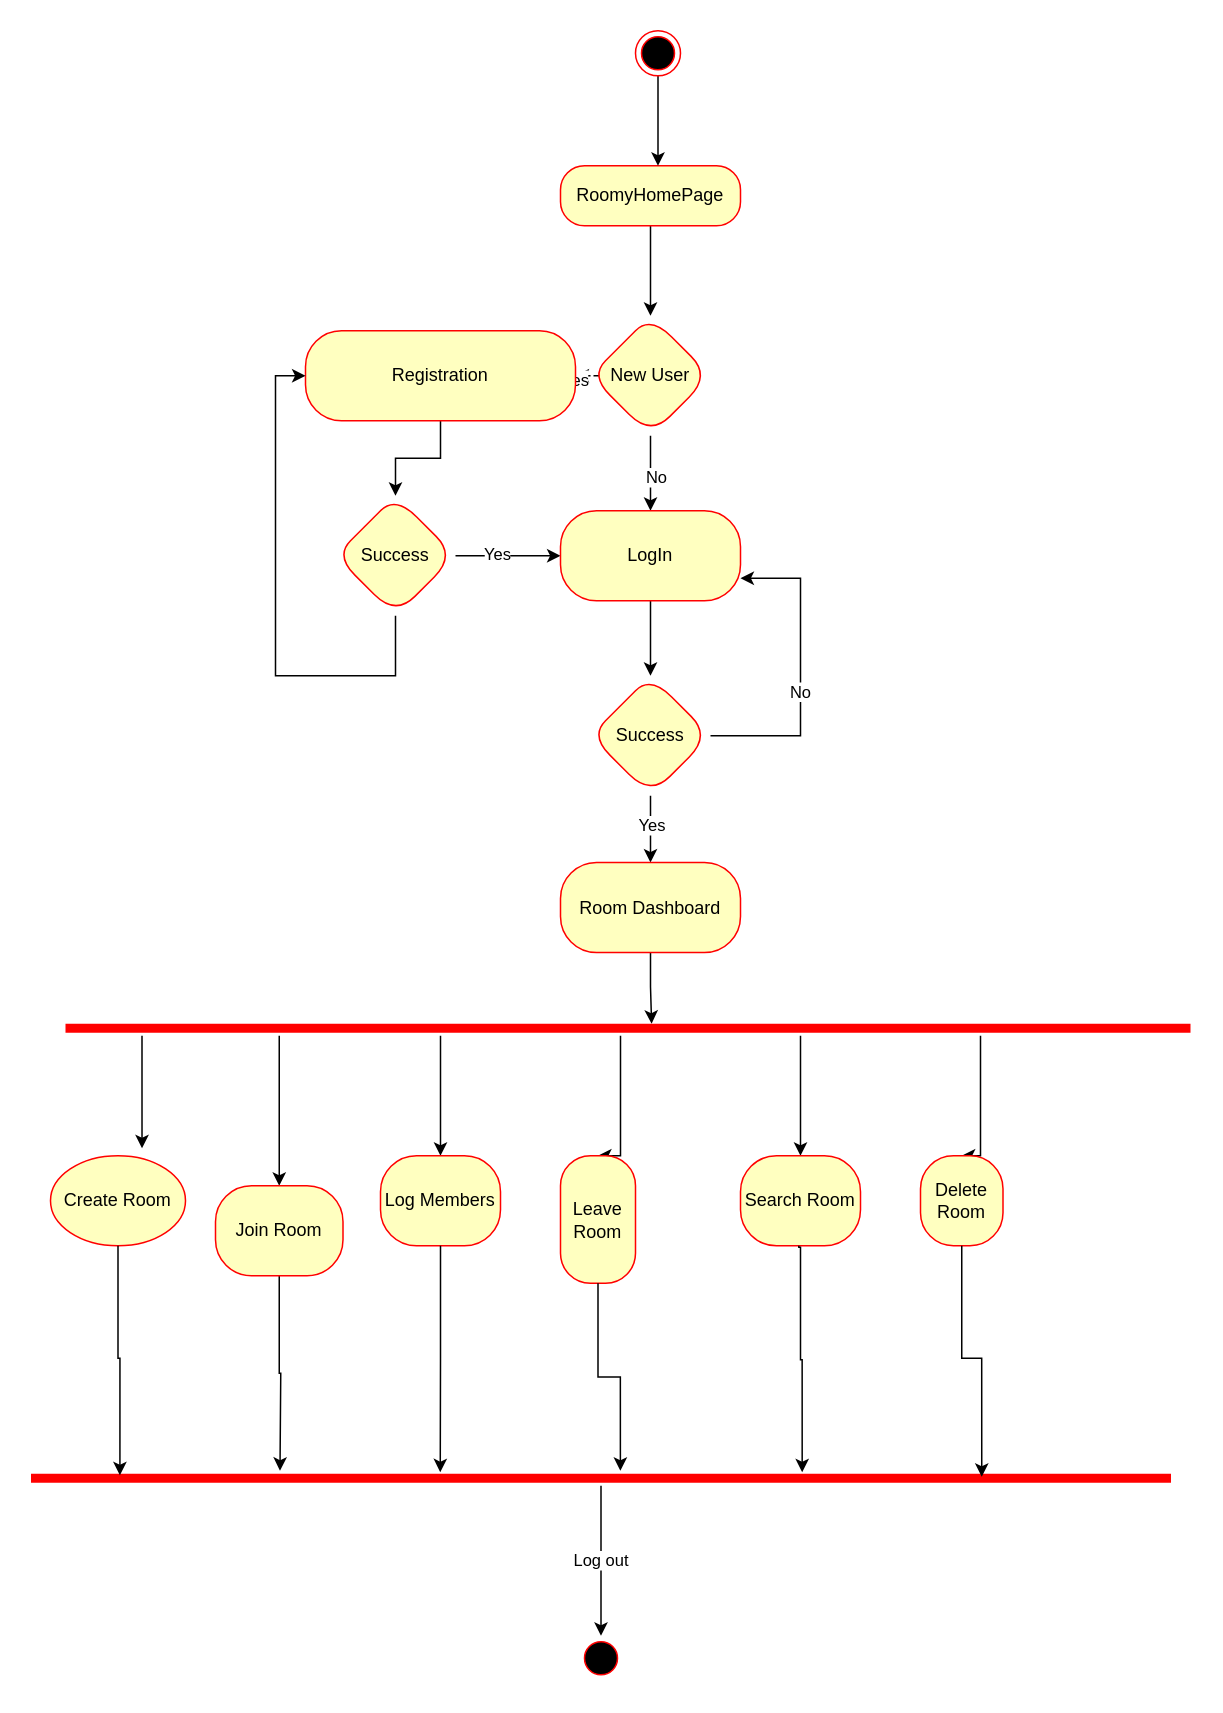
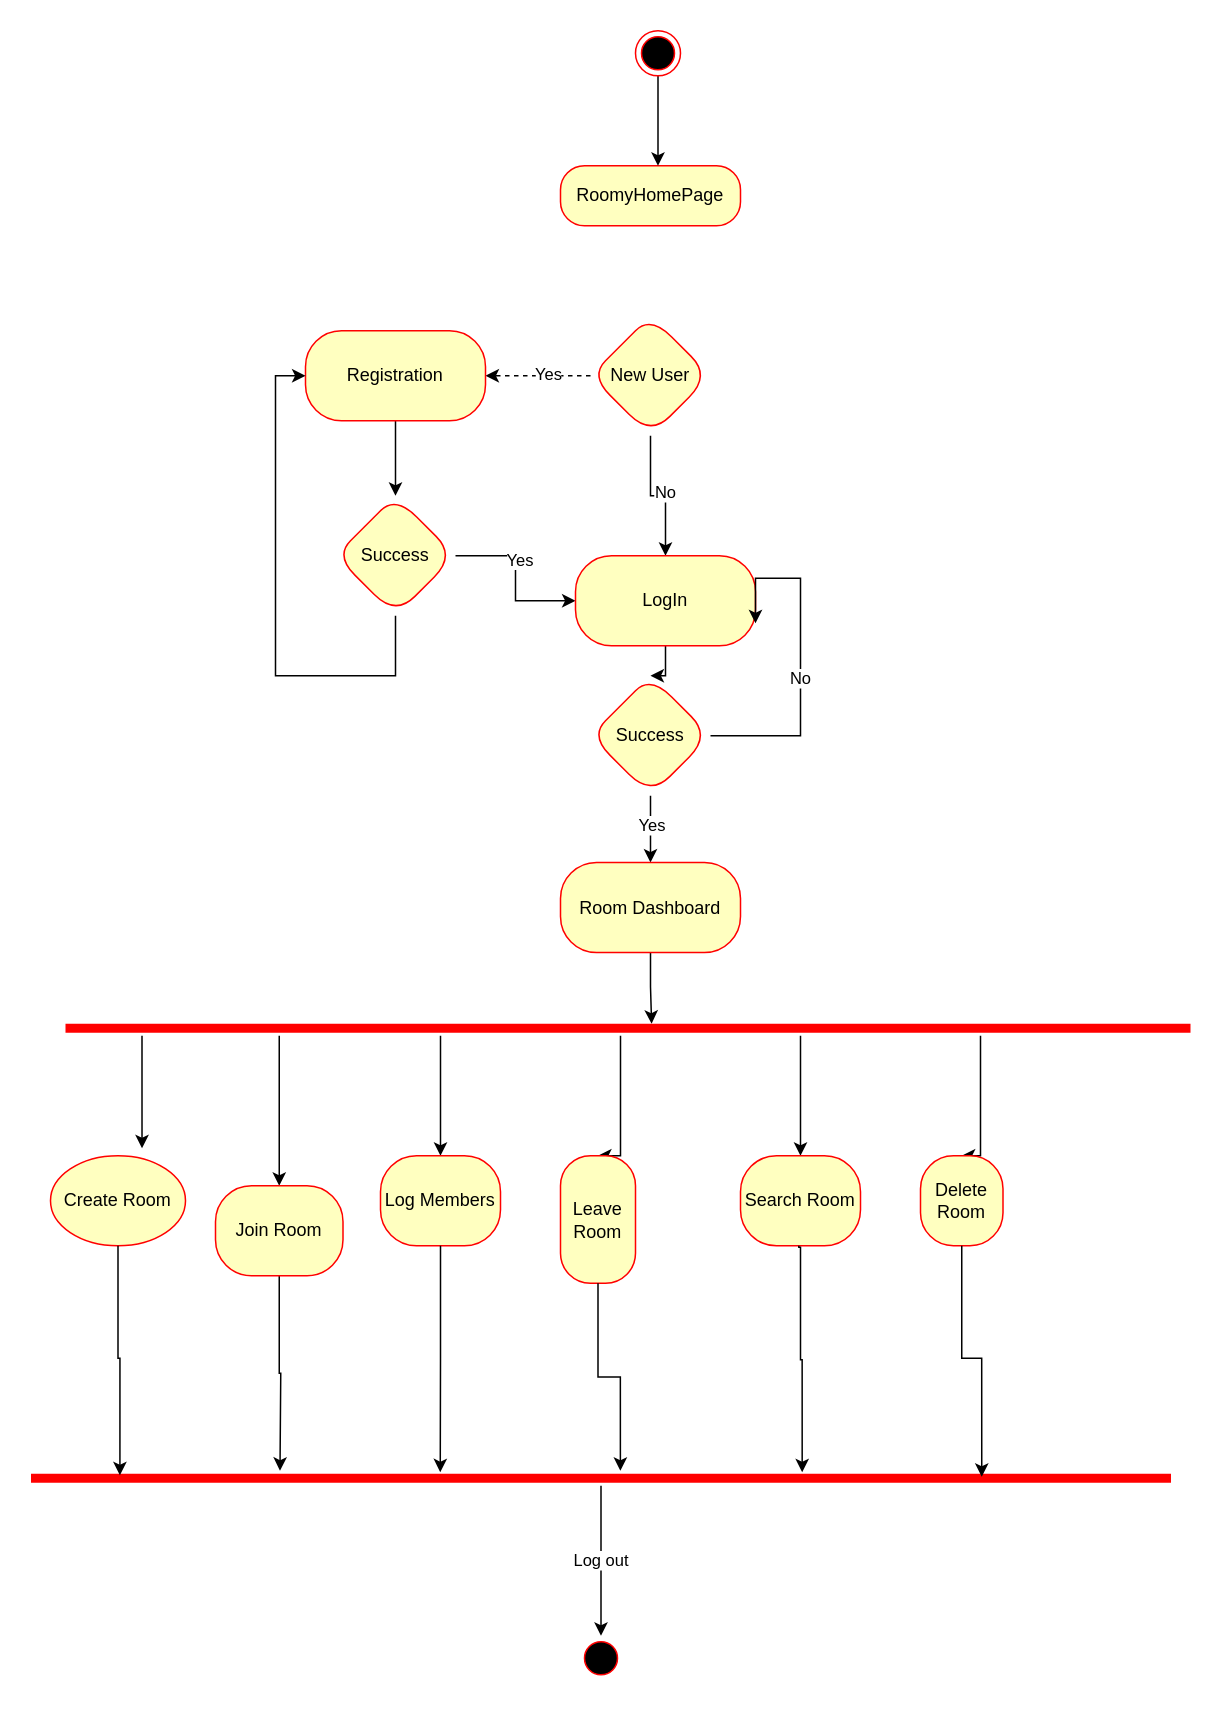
(650, 266) -> none
(440, 376) -> (395, 376)
(650, 556) -> (665, 601)
